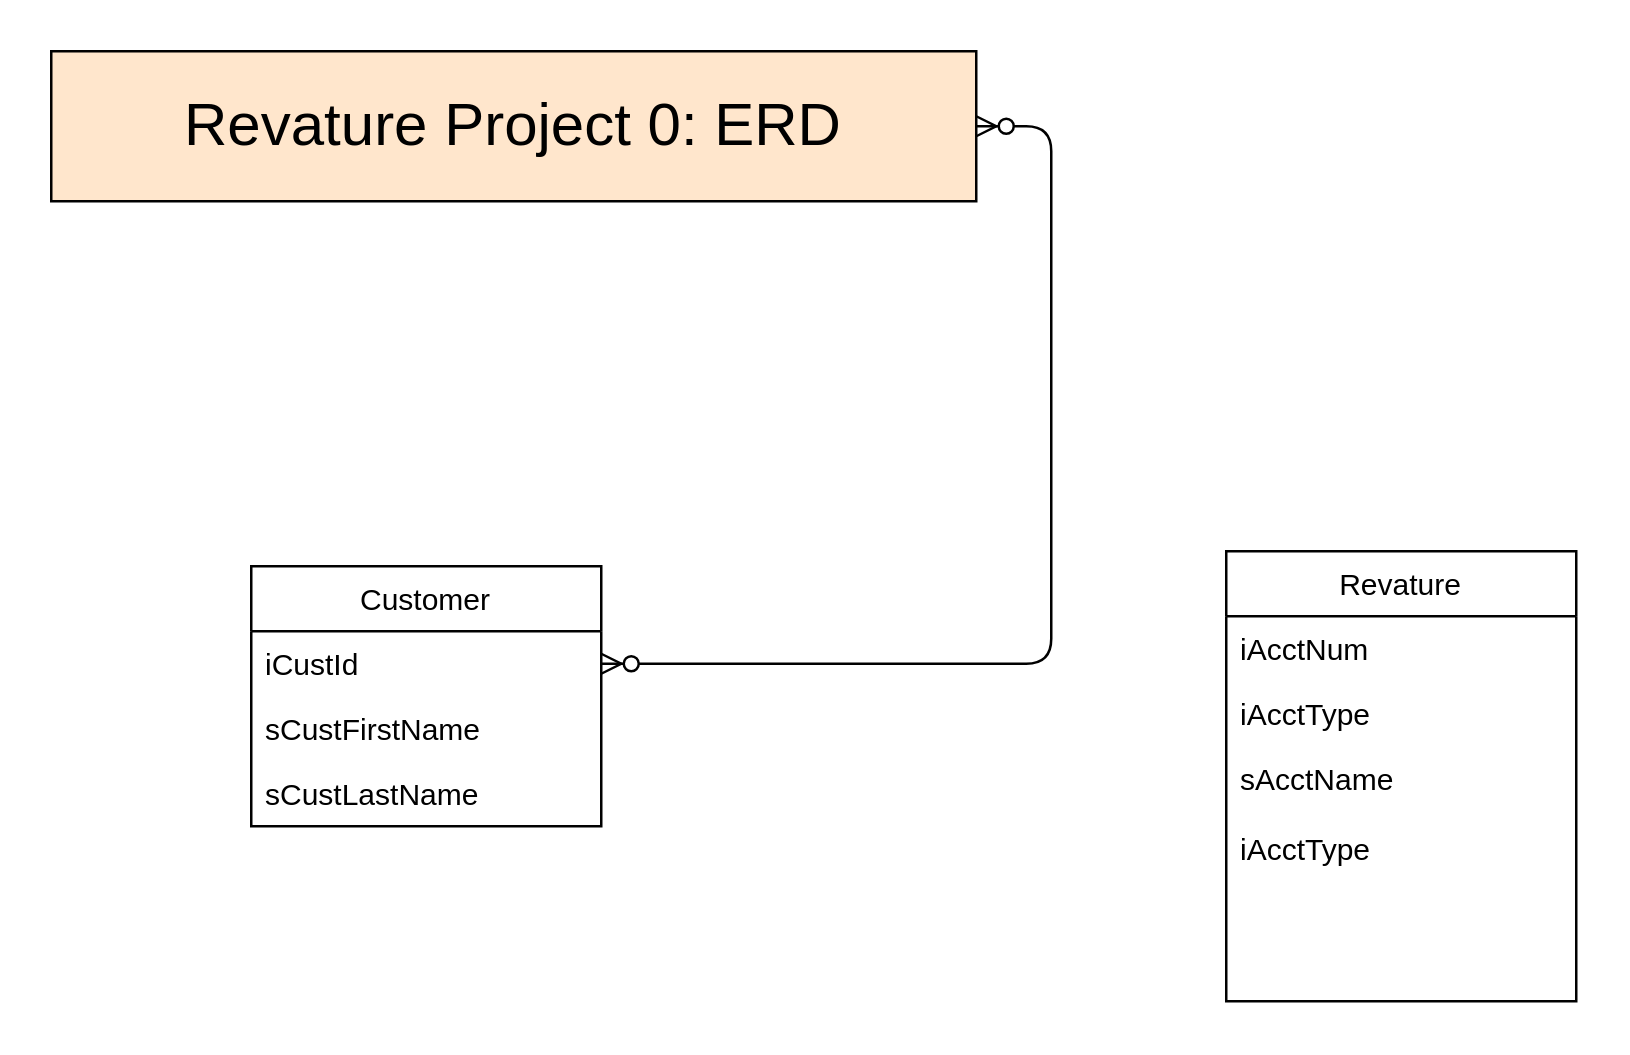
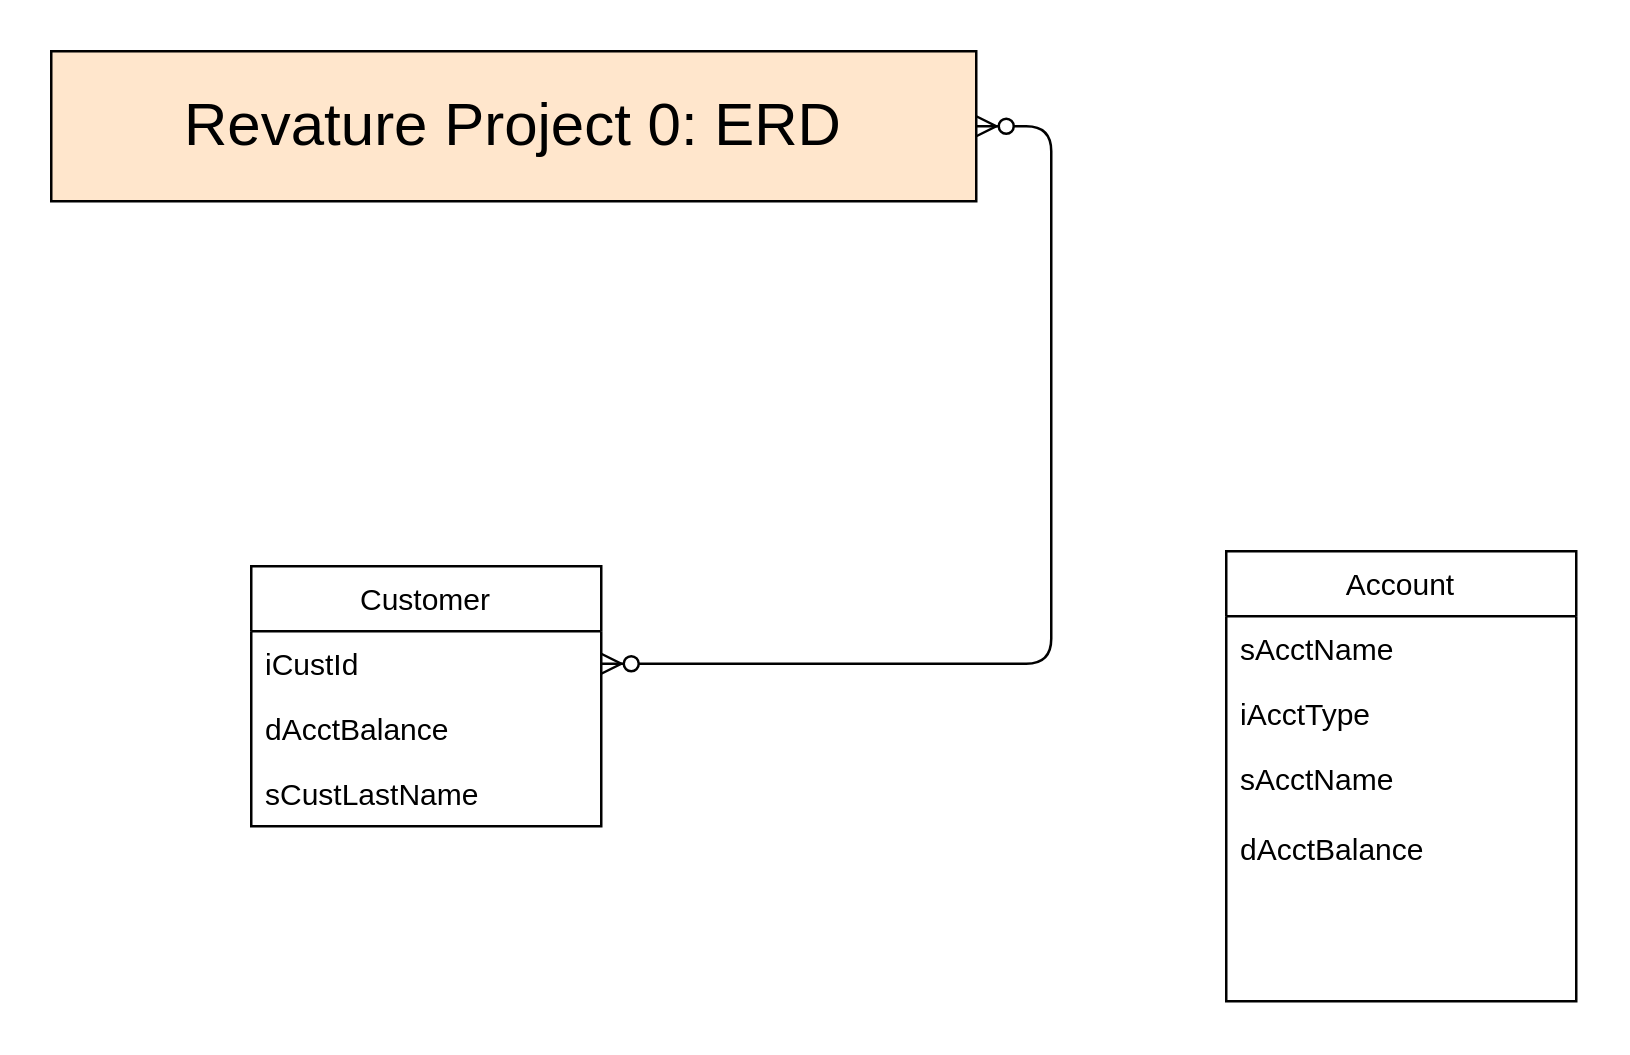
(1400, 585) -> (1400, 585)
(1303, 650) -> (1316, 650)
(379, 730) -> (362, 730)
(1316, 780) -> (1316, 780)
